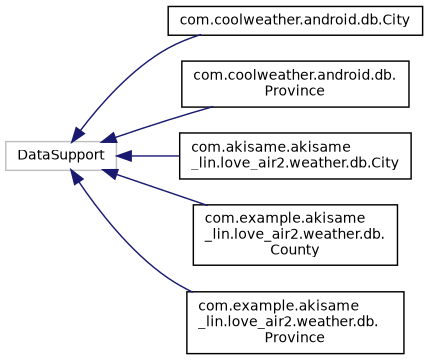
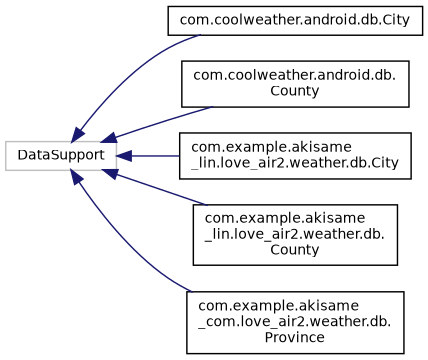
(295, 84) -> (295, 84)
(295, 156) -> (295, 156)
(295, 323) -> (295, 323)
